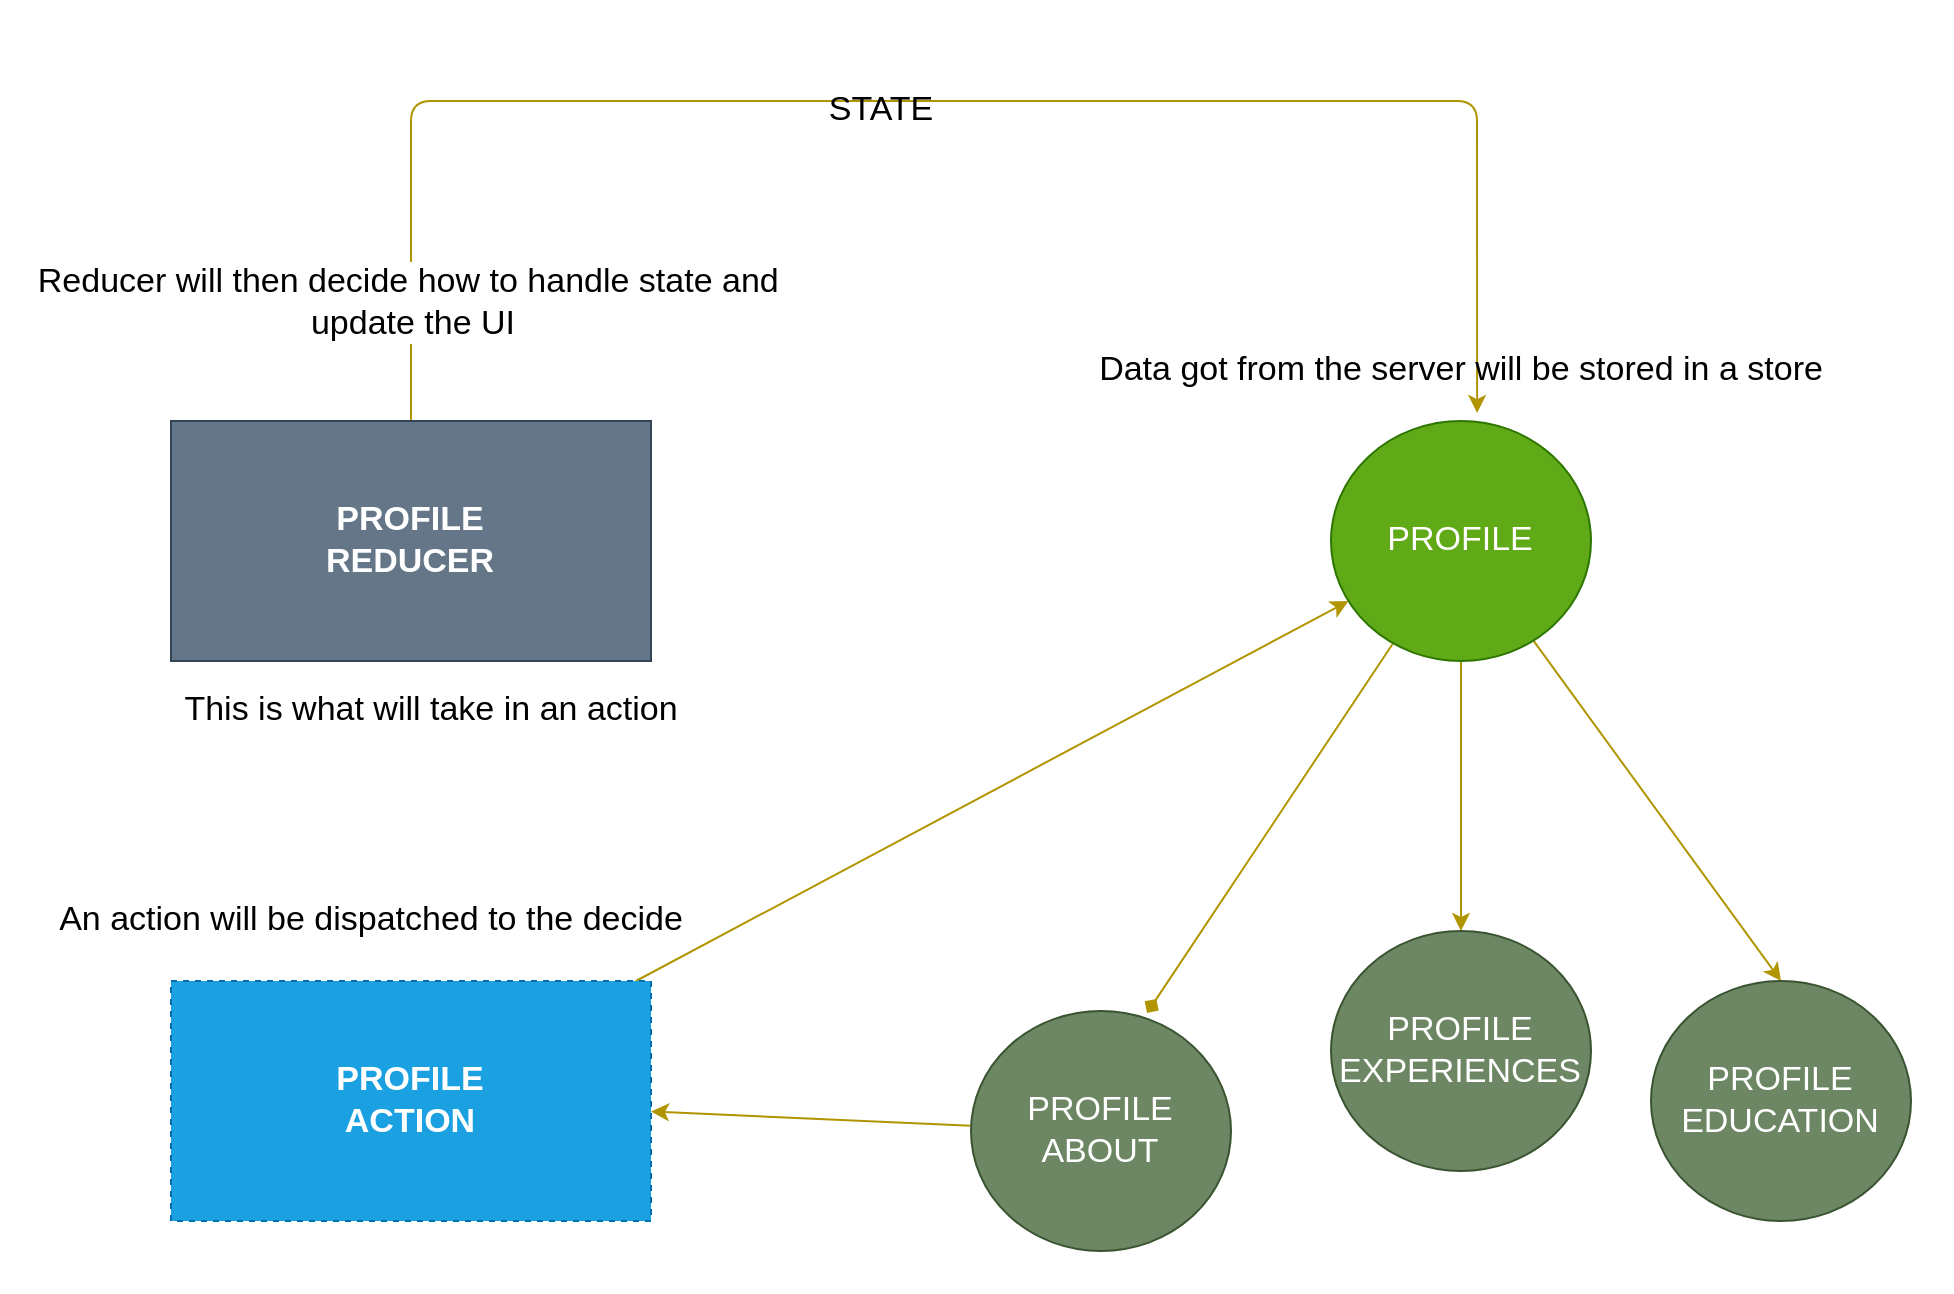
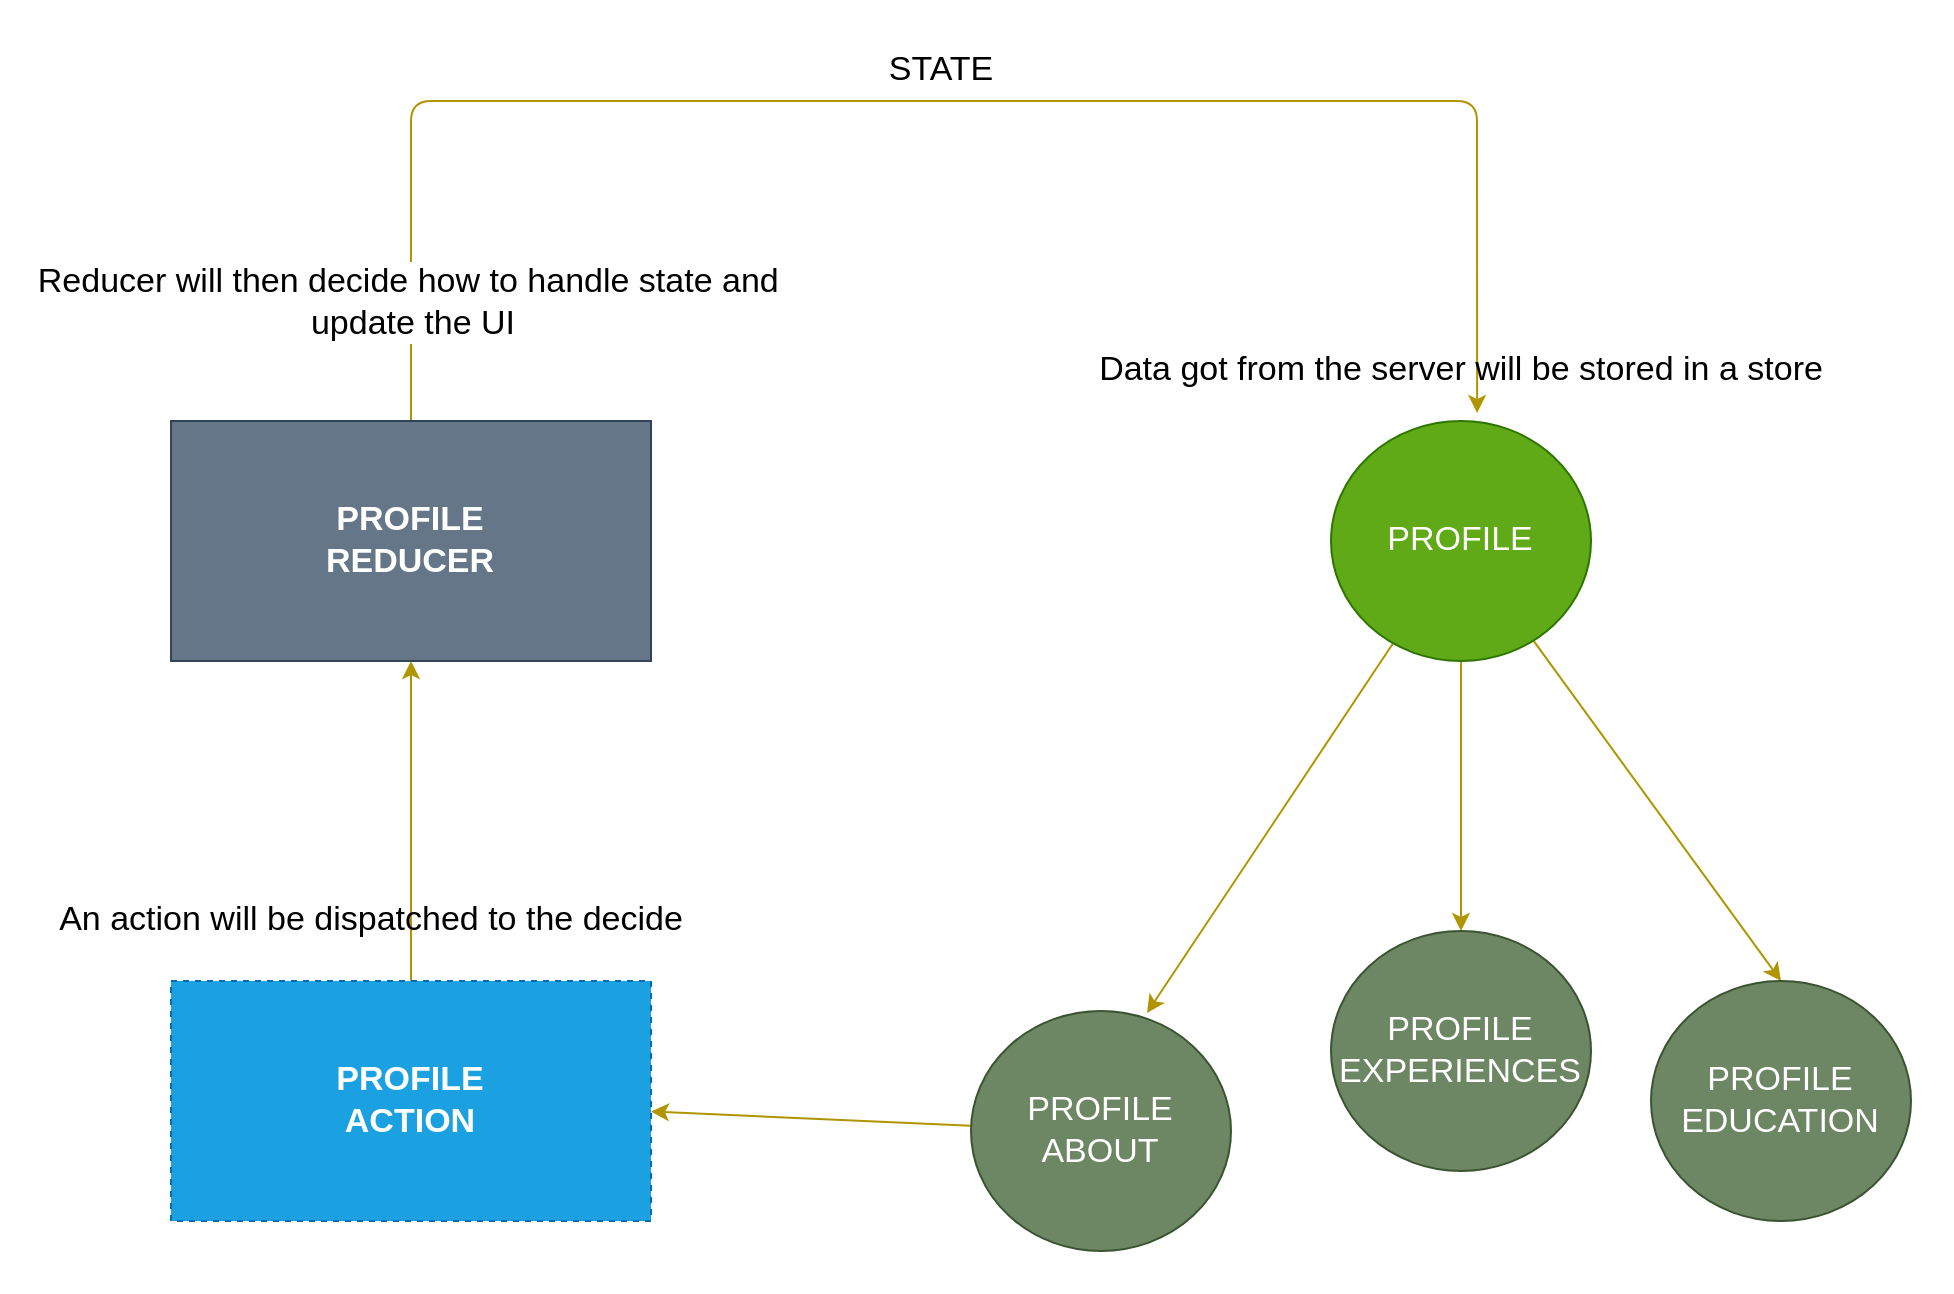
(881, 111) -> (941, 71)
(431, 711) -> none
(987, 794) -> (411, 828)
(1156, 1000) -> (1155, 1001)
